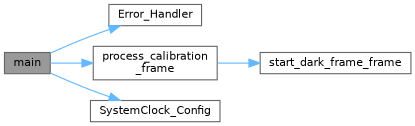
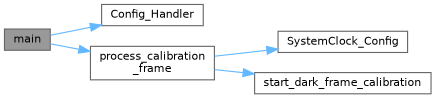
(155, 15) -> (152, 15)
(336, 63) -> (343, 83)
(80, 86) -> (241, 53)
